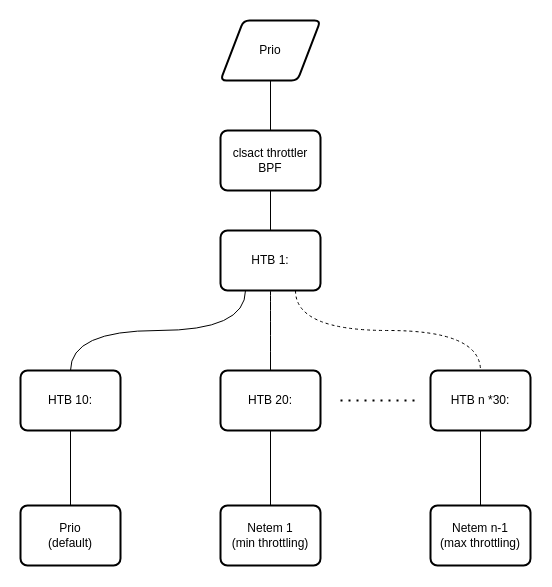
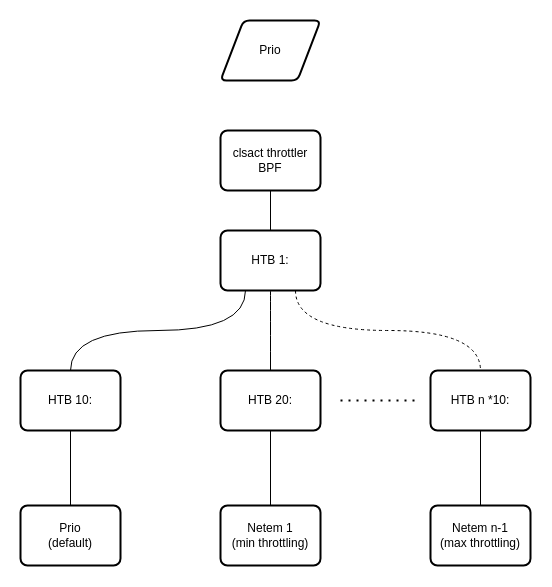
(271, 106) -> none
(481, 401) -> (481, 401)
